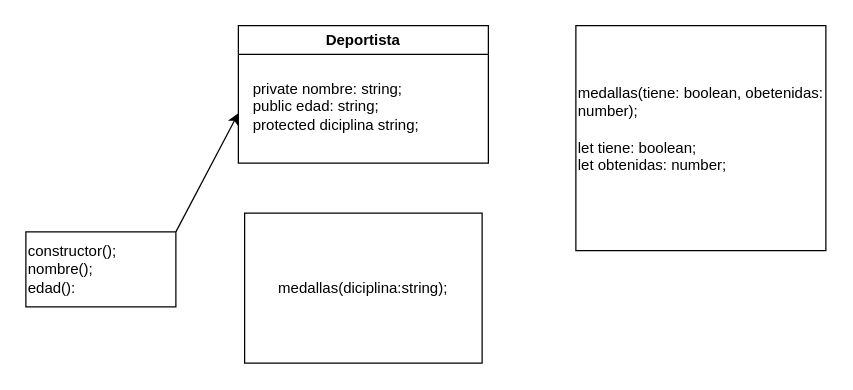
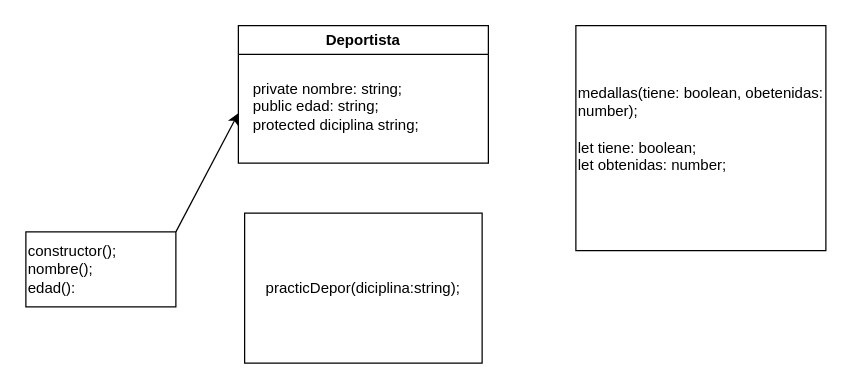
(363, 288) -> (363, 288)
